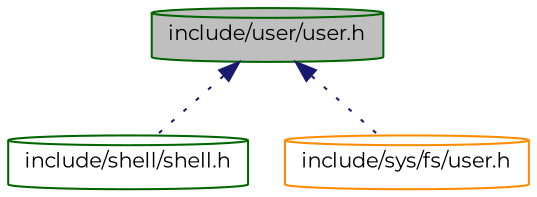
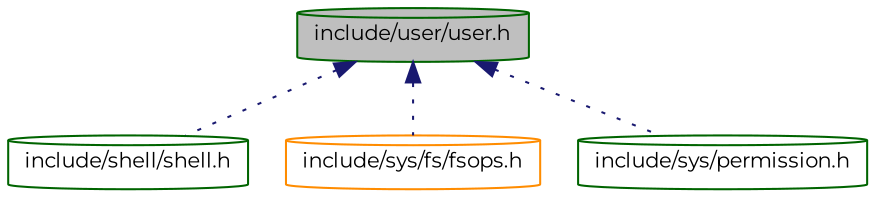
(407, 162) -> (413, 162)
none -> (723, 162)
